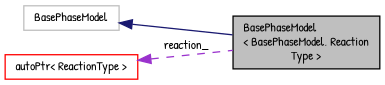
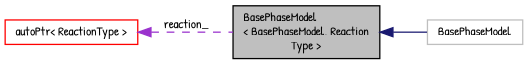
(182, 30) -> (410, 32)
